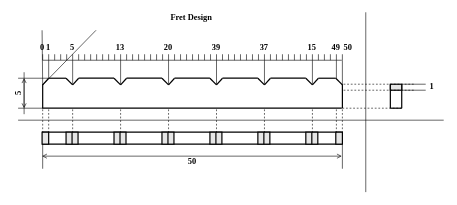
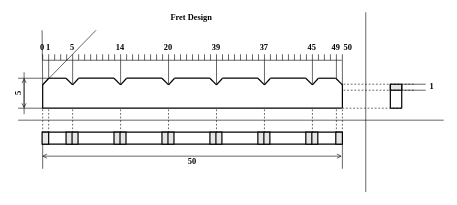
(120, 48) -> (120, 48)
(312, 48) -> (312, 48)
